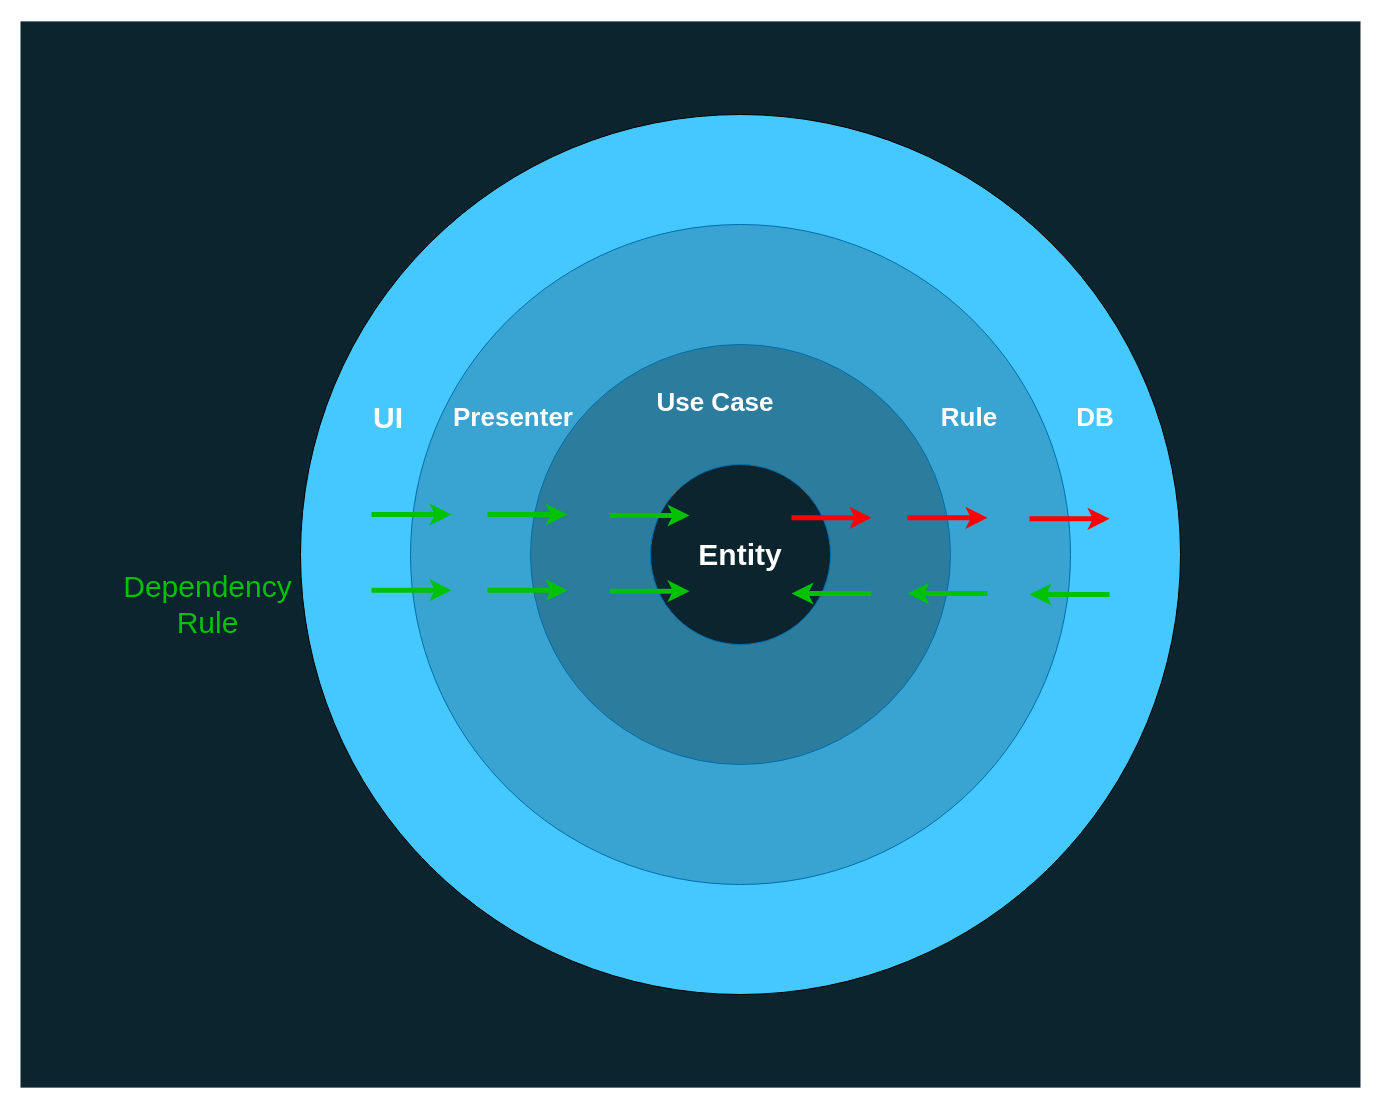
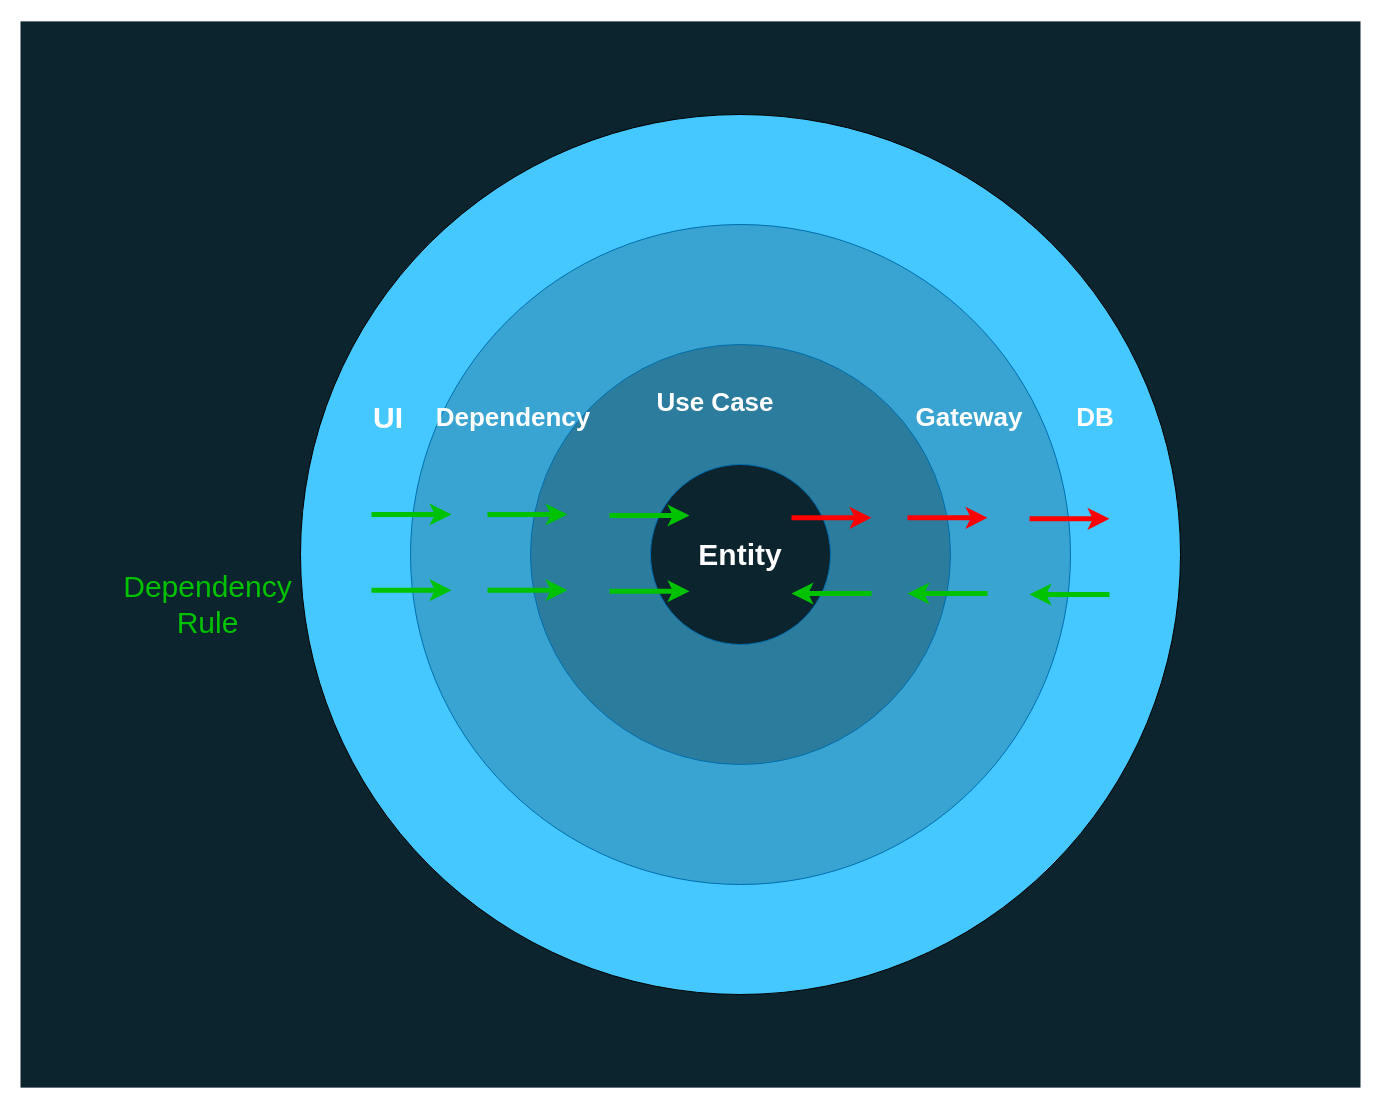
(514, 418) -> (514, 418)
(970, 418) -> (970, 418)
